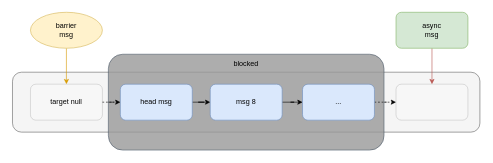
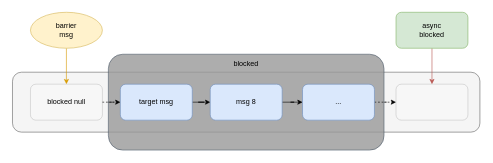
(432, 30) -> (432, 30)
(66, 102) -> (66, 102)
(156, 102) -> (156, 102)
